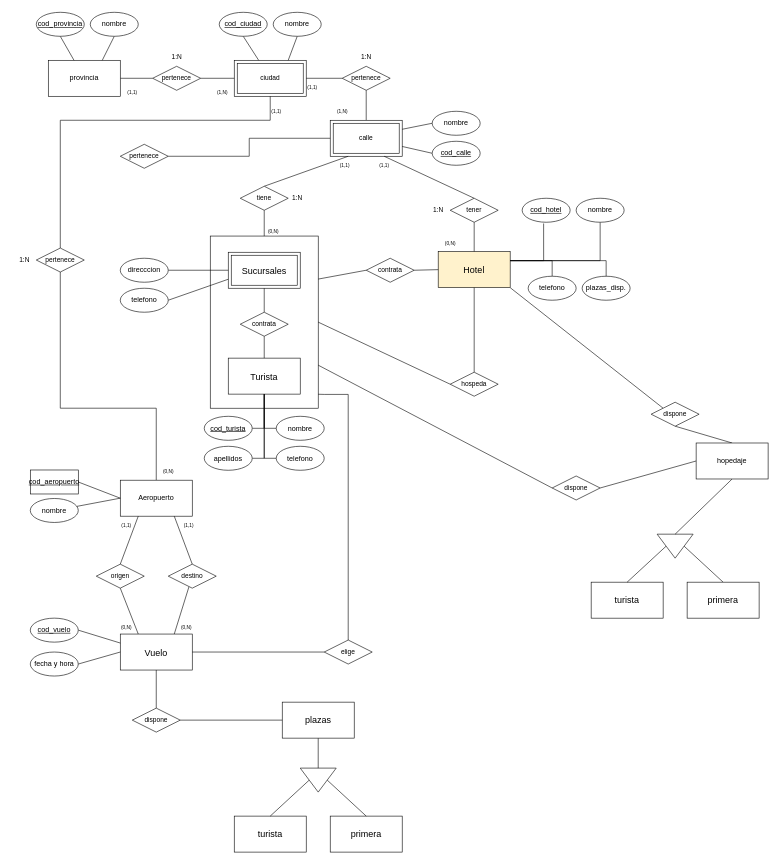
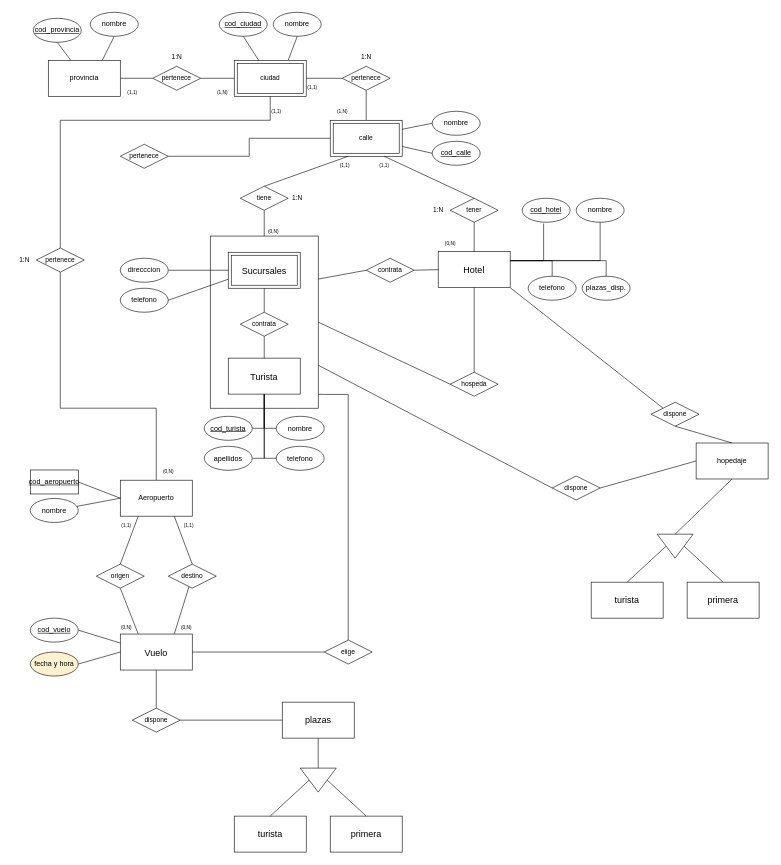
(60, 24) -> (57, 30)
(474, 270) -> (474, 270)
(54, 664) -> (54, 664)
